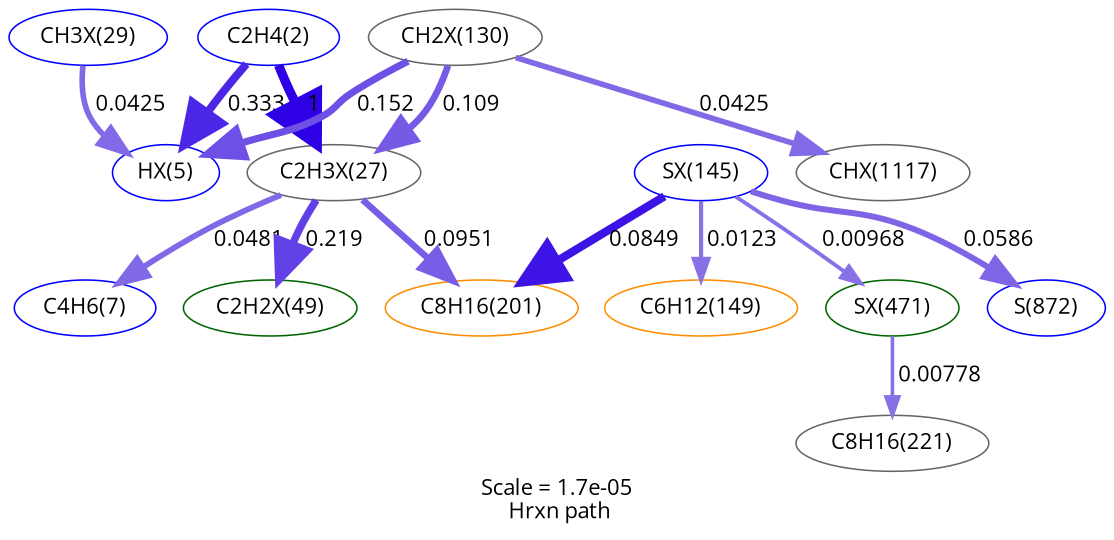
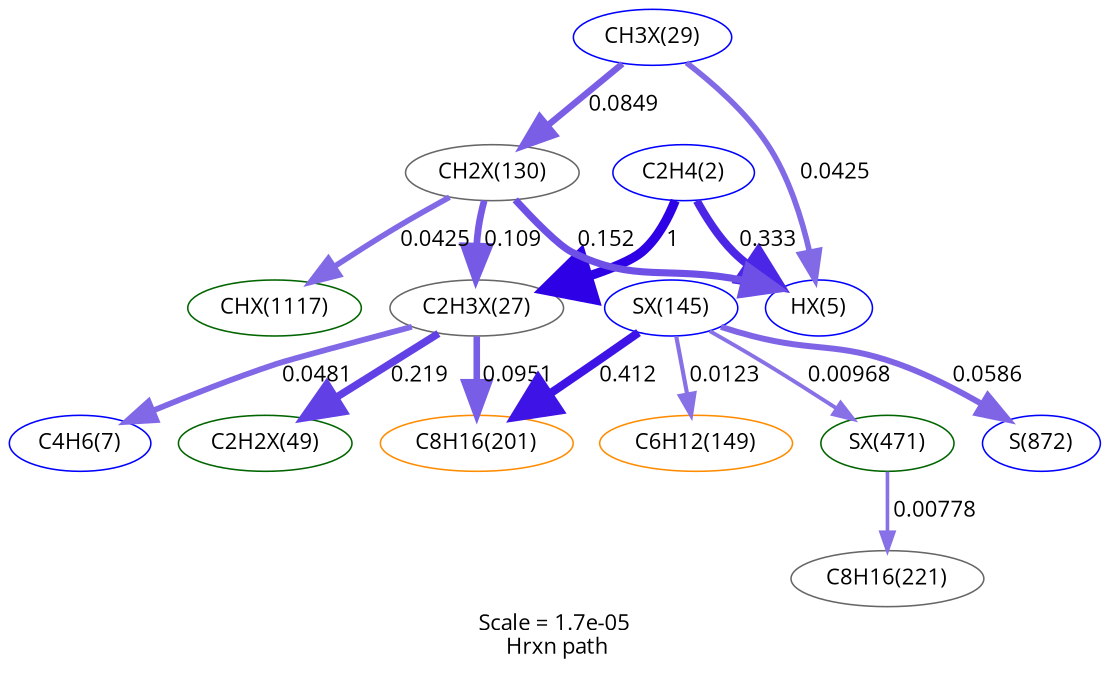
none -> (585, 95)
(883, 173) -> (275, 308)
(641, 240) -> (625, 376)
